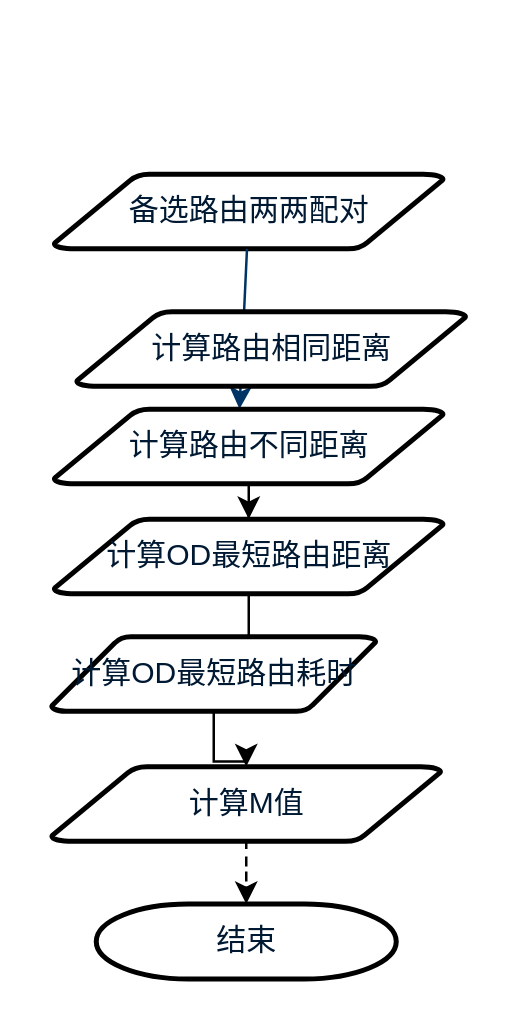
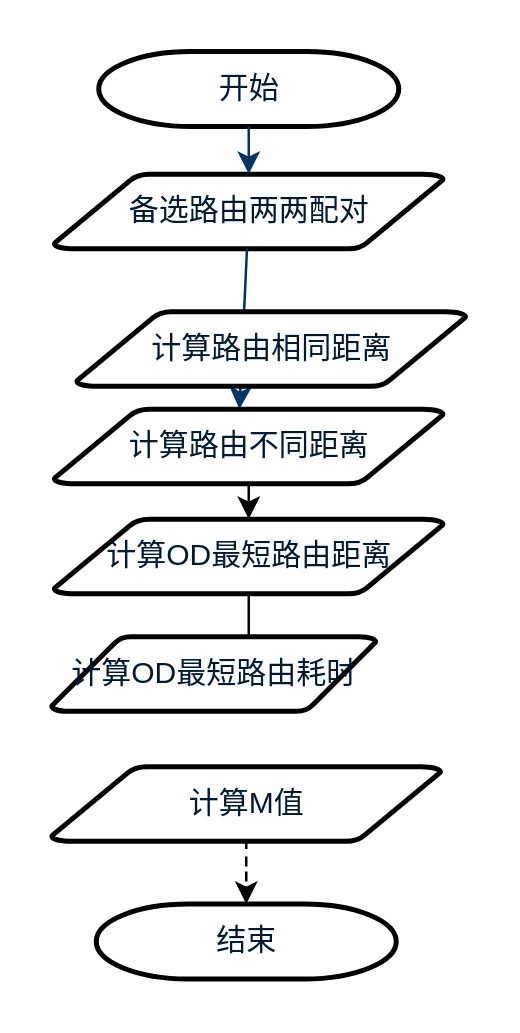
none -> (249, 89)
none -> (249, 142)
(214, 757) -> none
